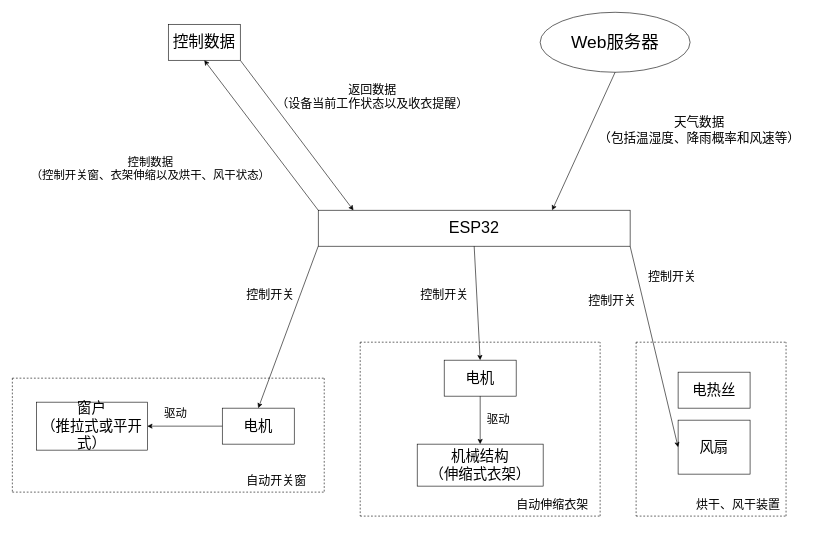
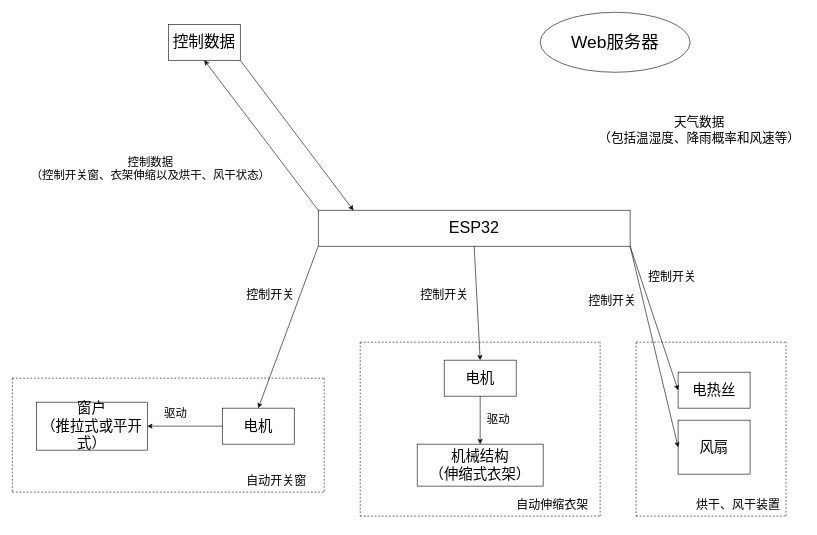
(372, 96) -> none
(585, 139) -> none
none -> (656, 323)
